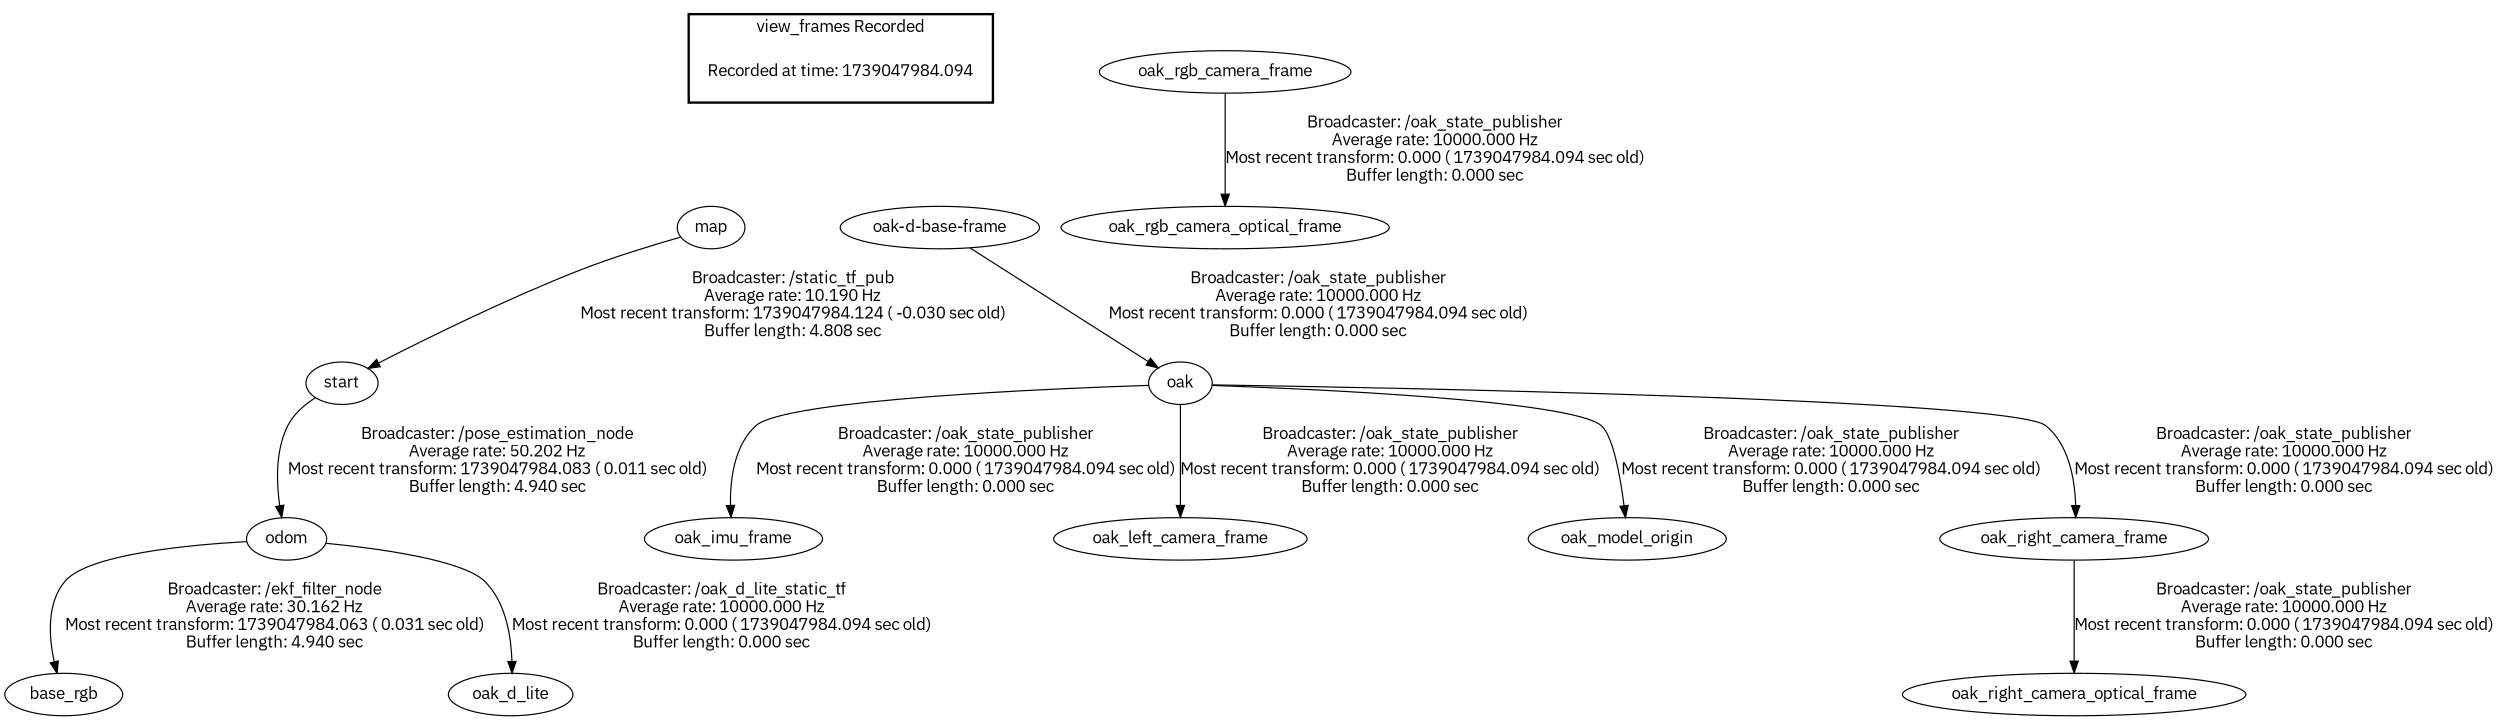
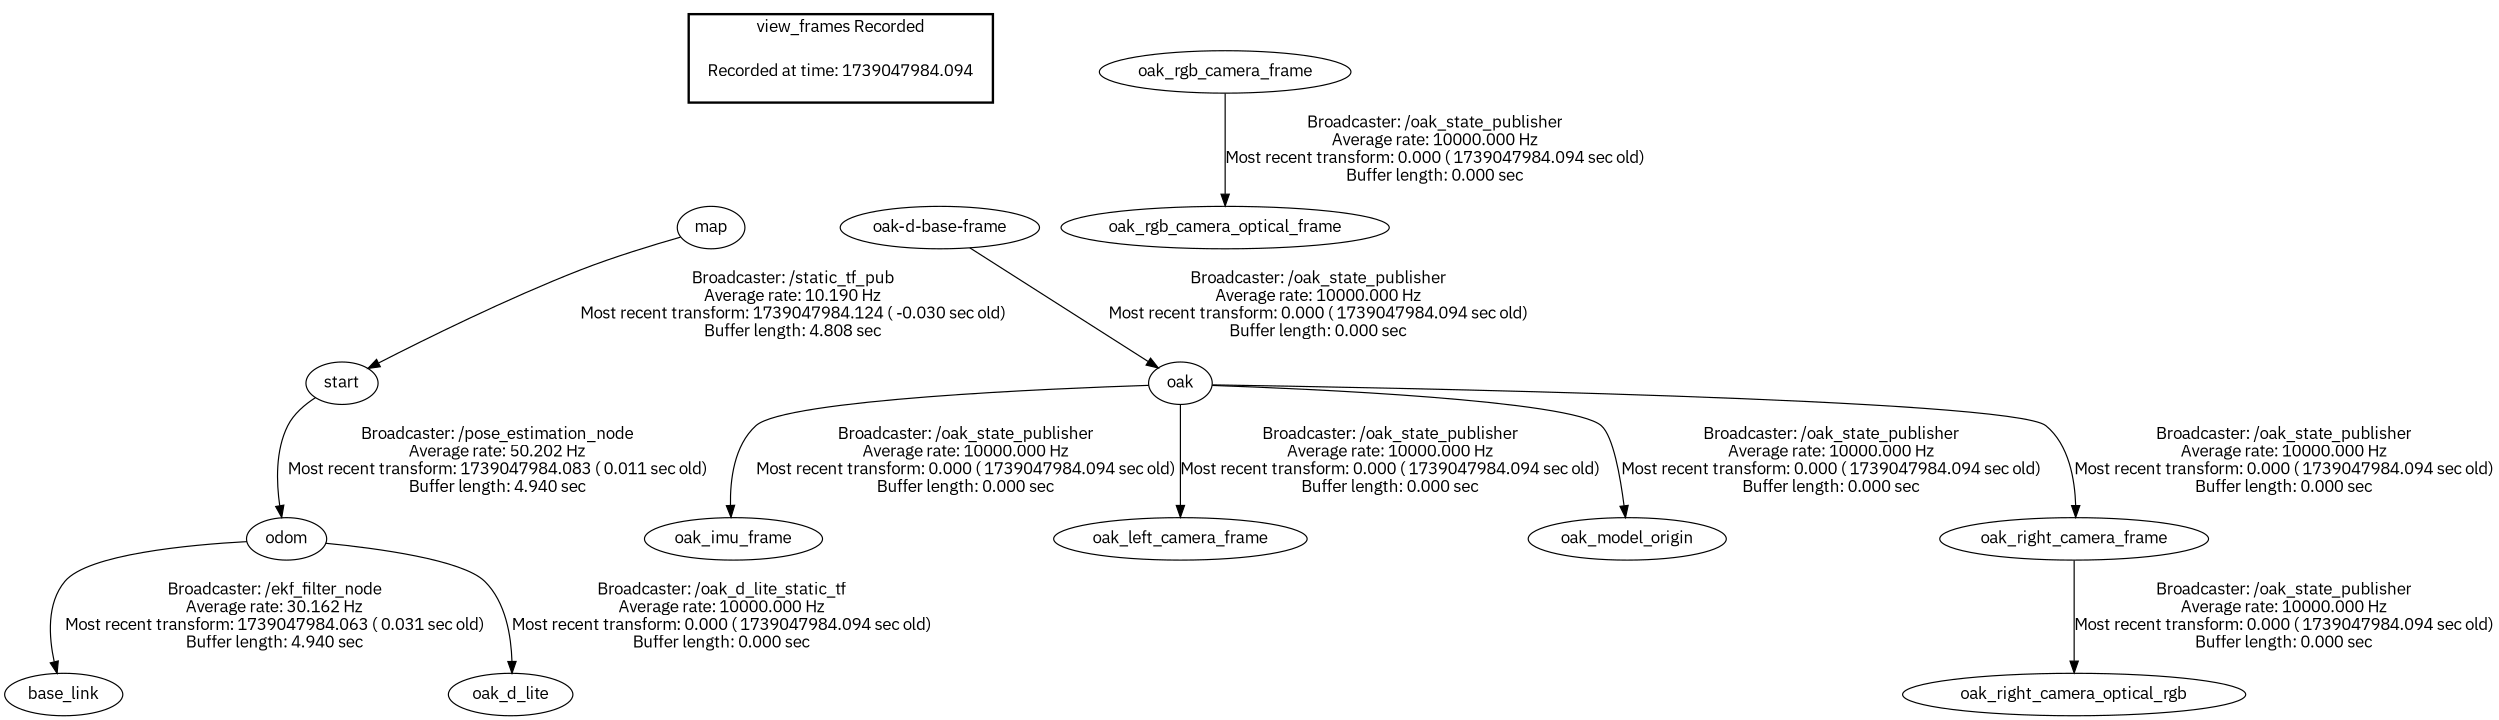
(64, 695) -> (64, 695)
(2074, 695) -> (2074, 695)
